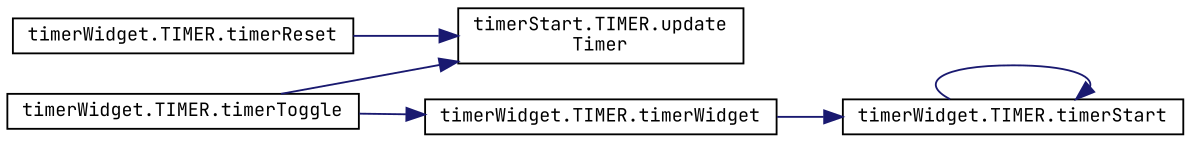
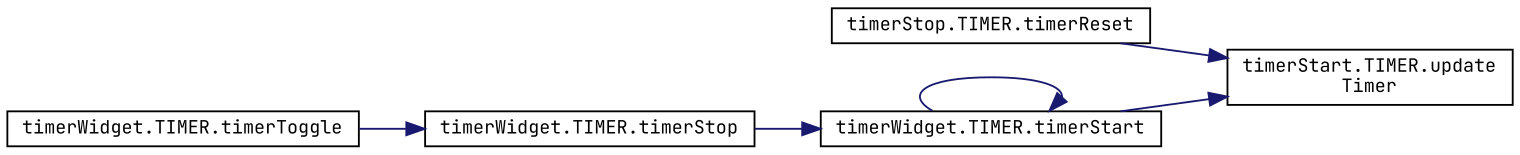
(183, 36) -> (991, 26)
(360, 79) -> (1165, 105)
(601, 117) -> (590, 129)
